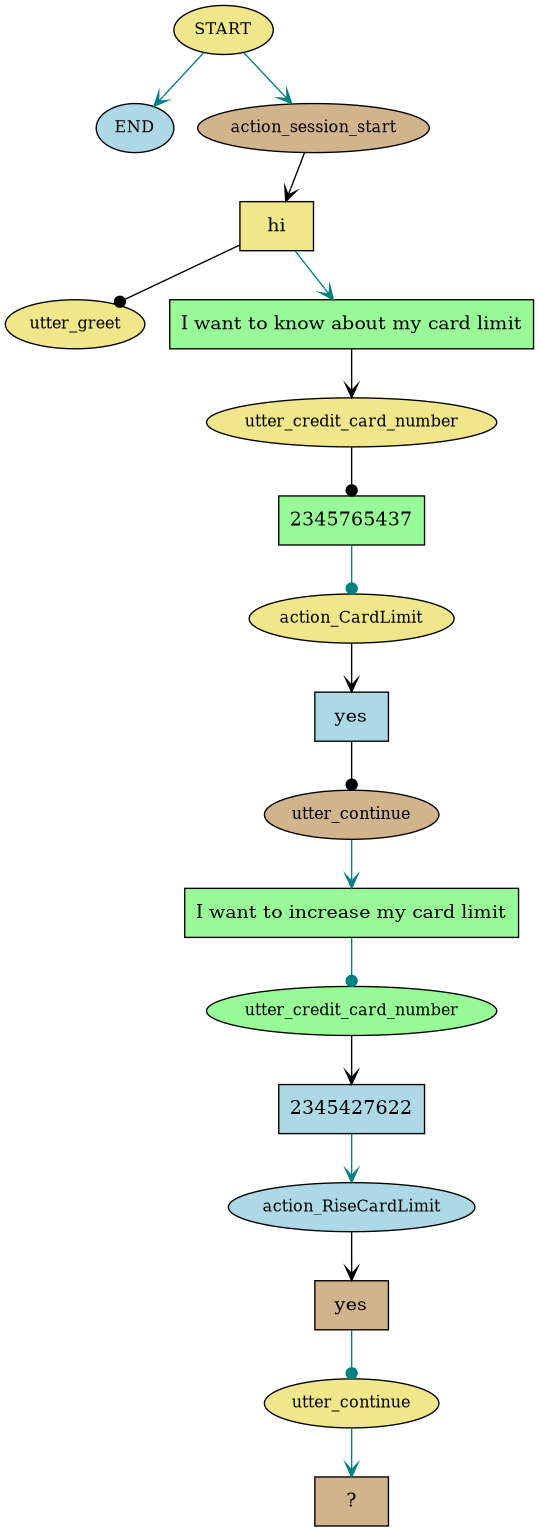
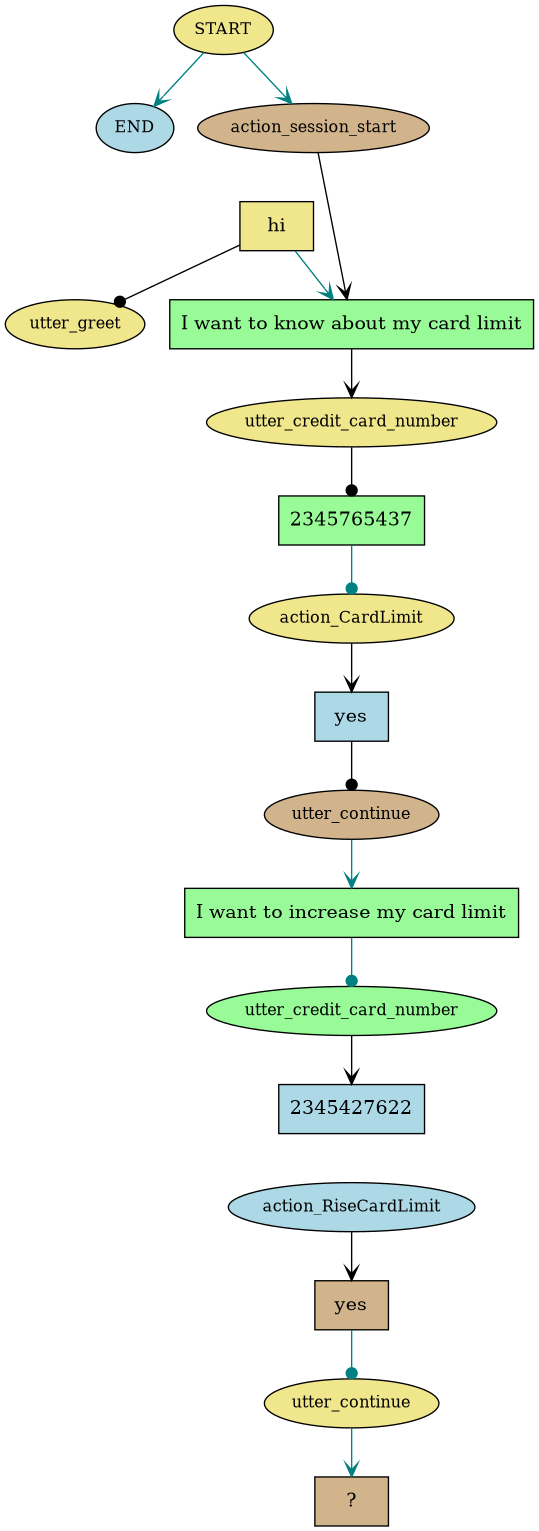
(298, 171) -> (331, 219)
(352, 1151) -> none
